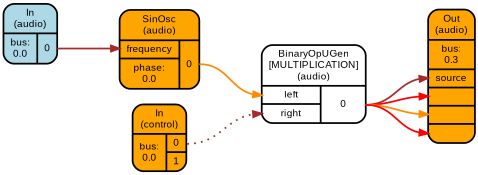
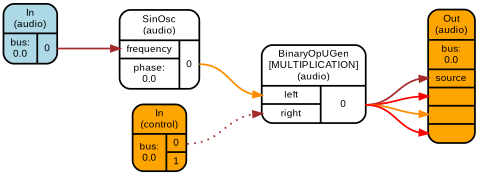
(159, 49) -> (159, 49)
(452, 60) -> (452, 60)
